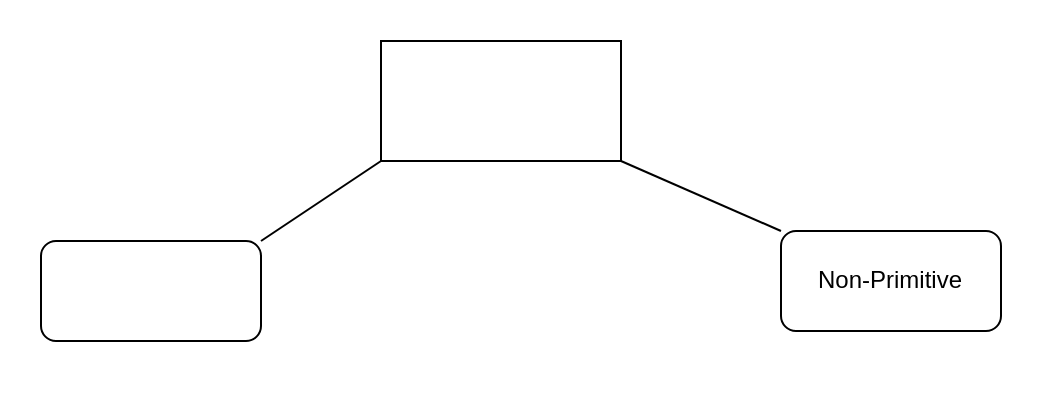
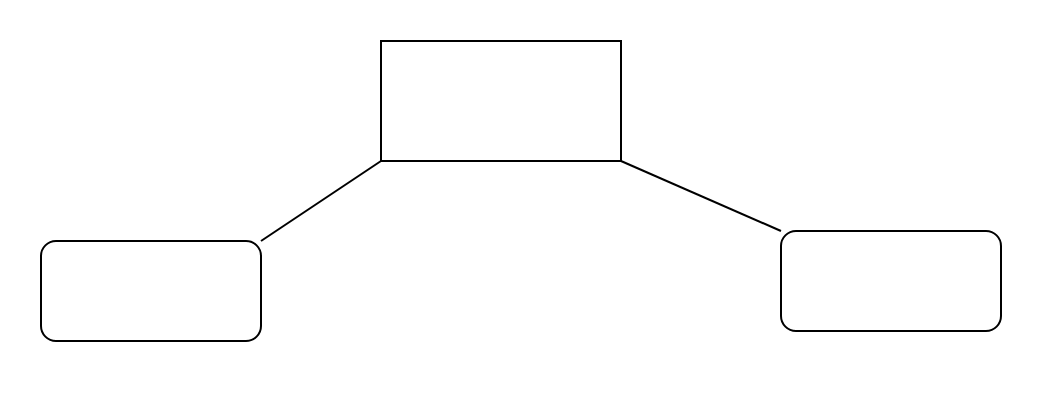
(891, 281) -> none
